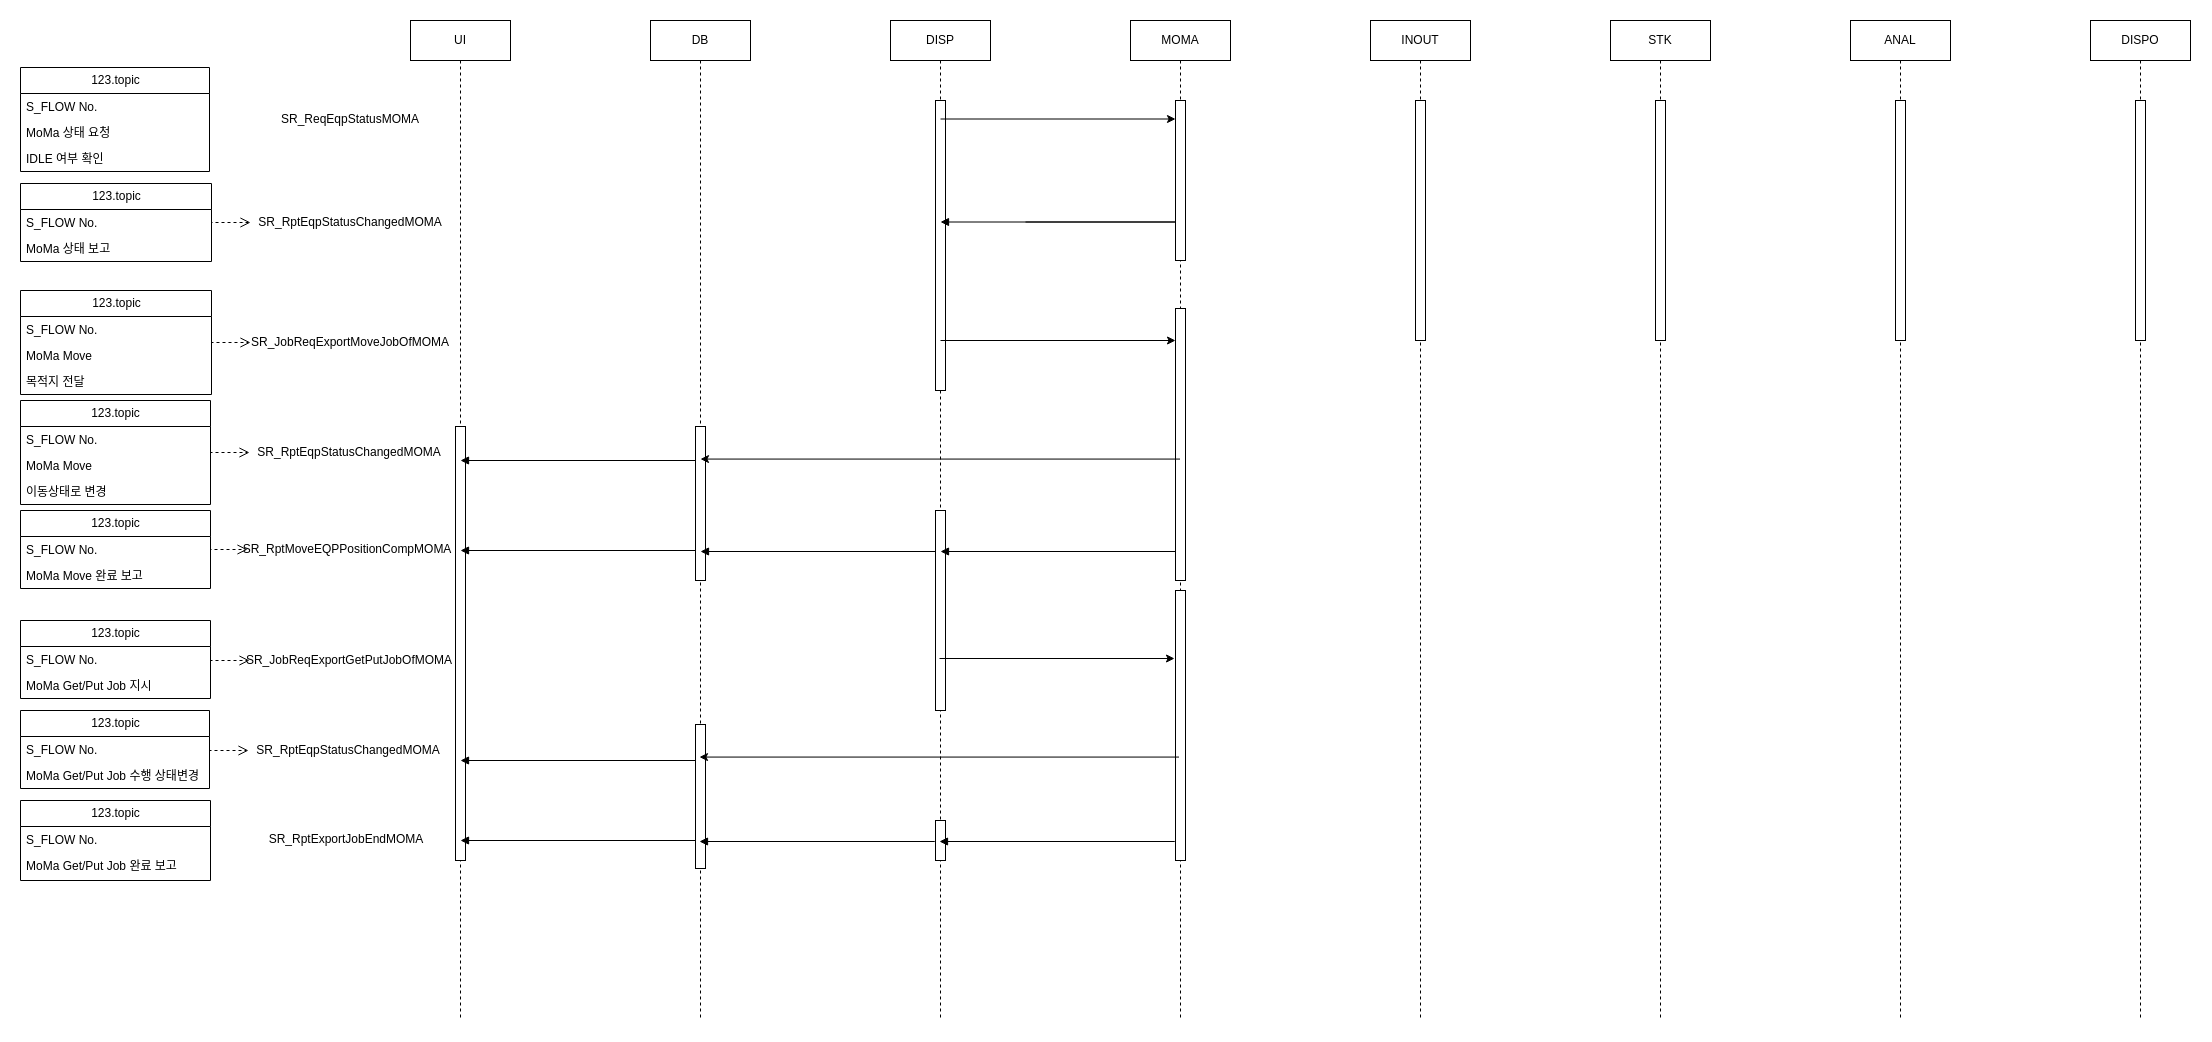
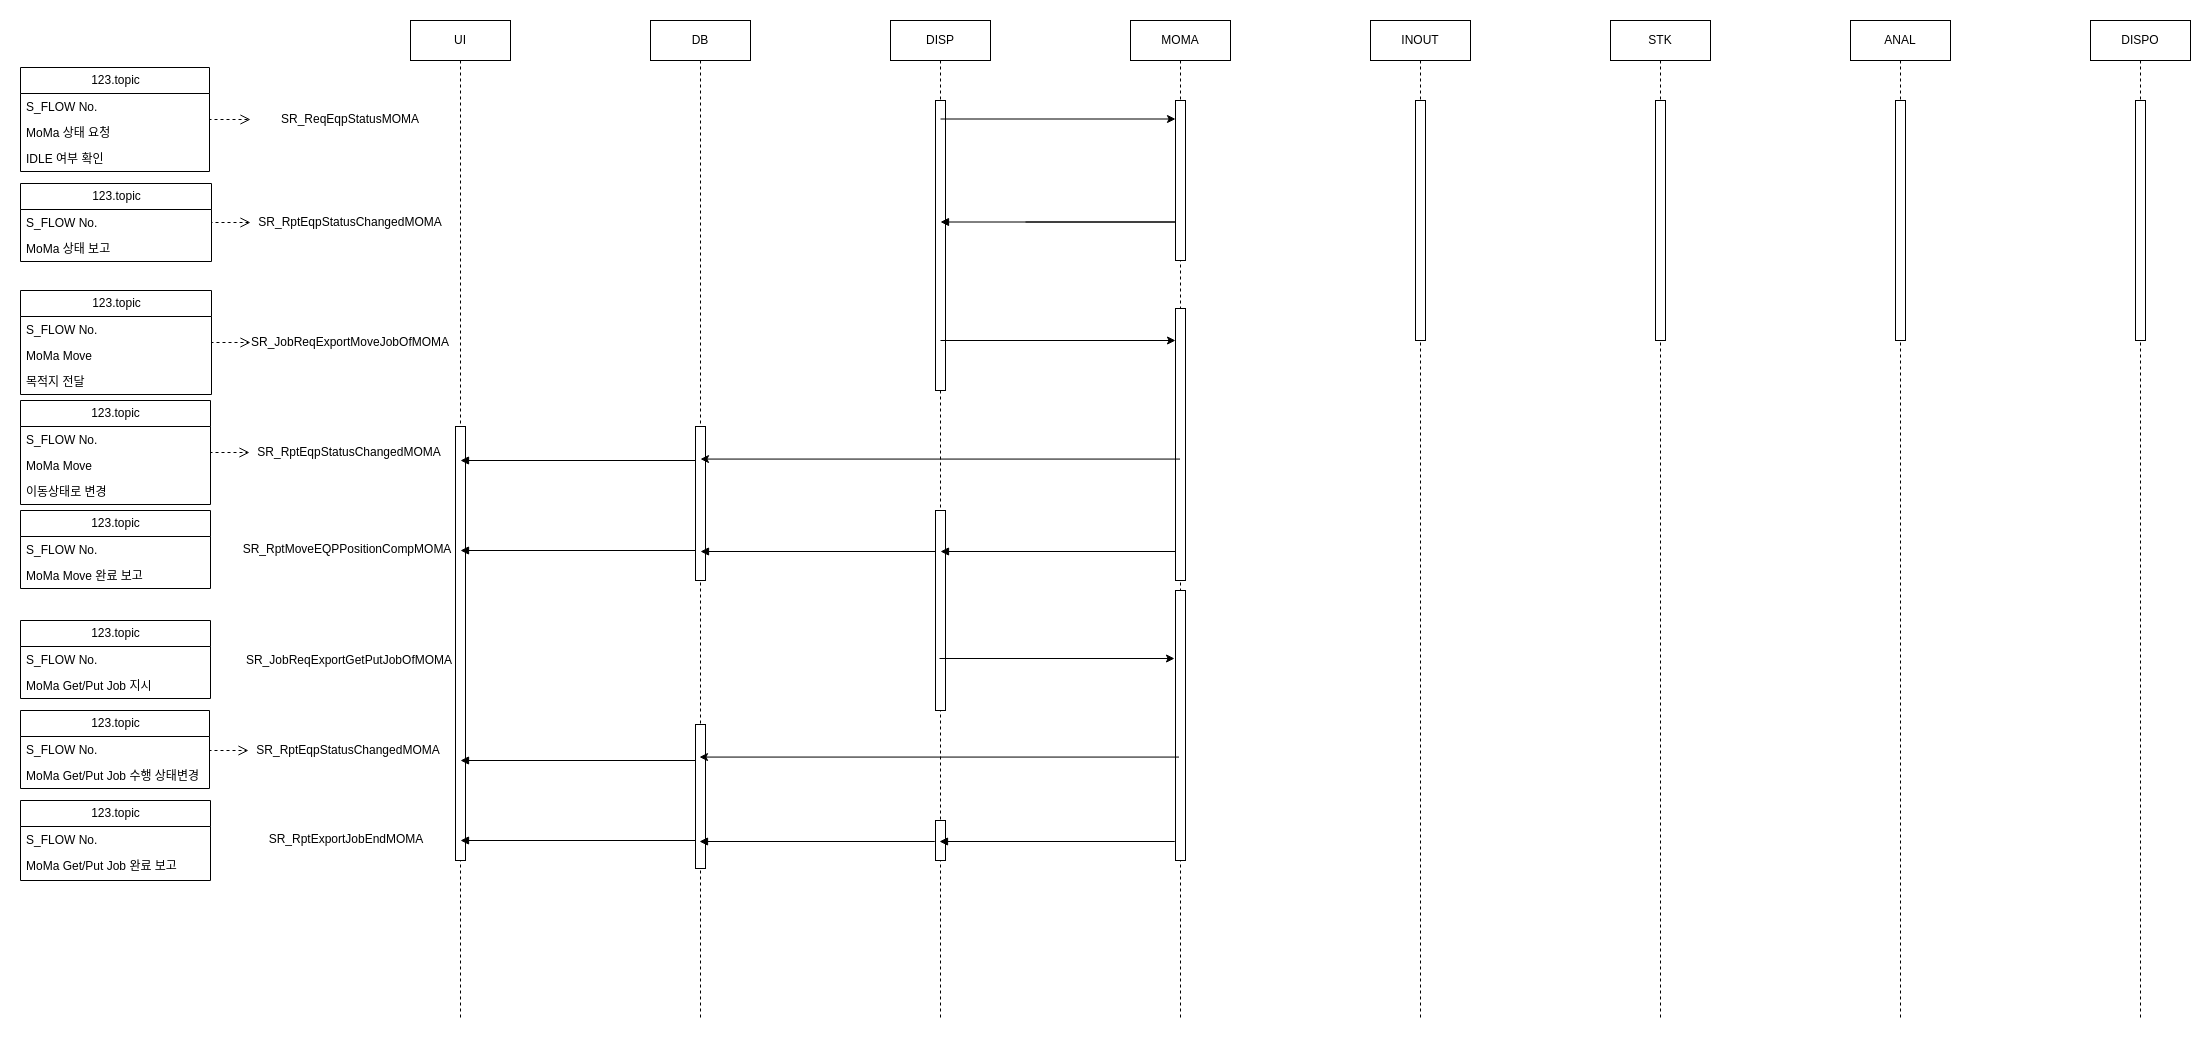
none -> (228, 120)
(229, 550) -> none
(228, 661) -> none
